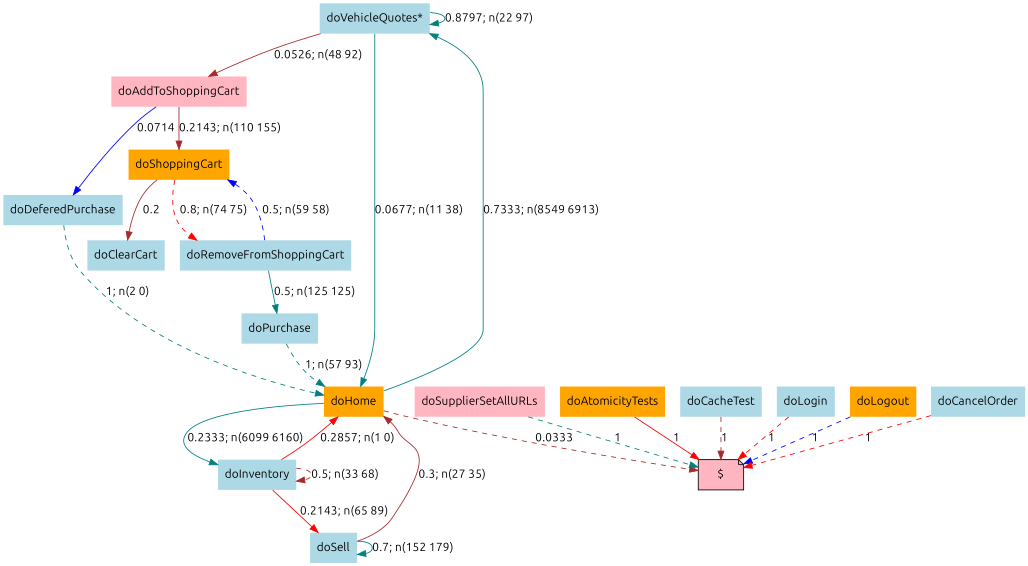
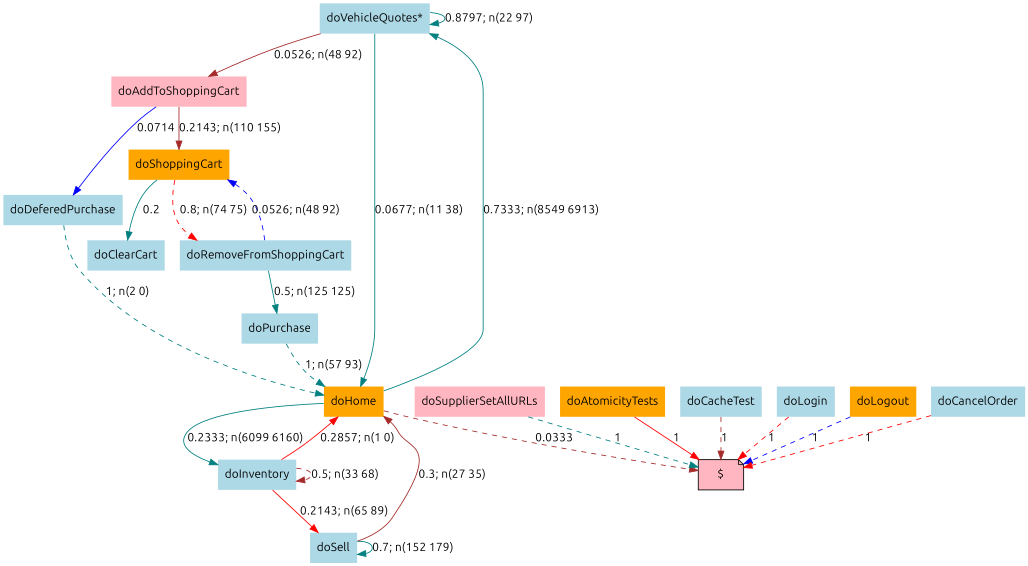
(138, 203) -> (138, 203)
(296, 210) -> (296, 210)
